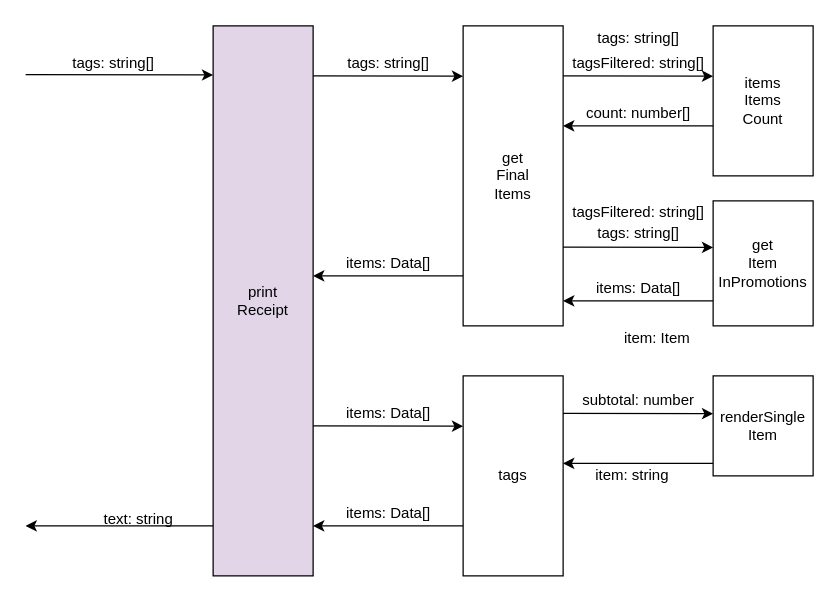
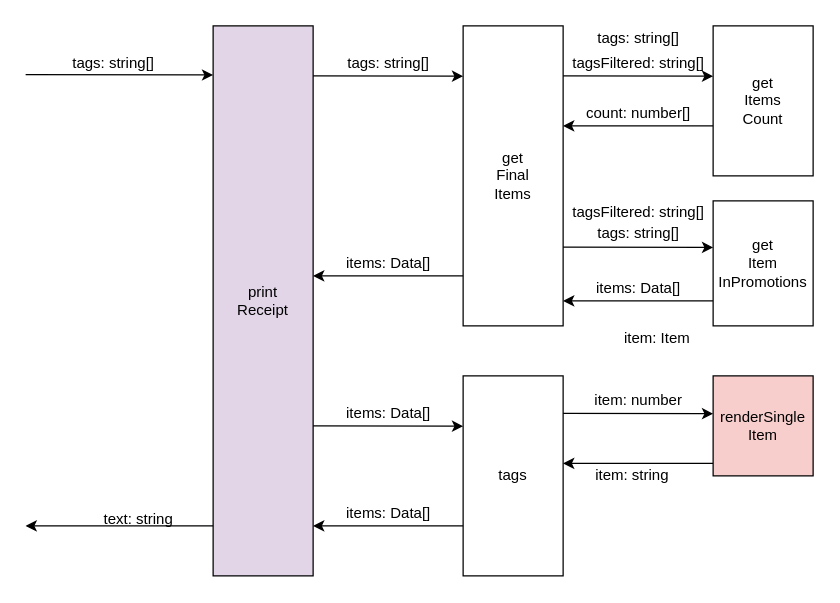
(763, 101) -> (763, 101)
(639, 401) -> (639, 401)
(763, 426) -> (763, 426)
